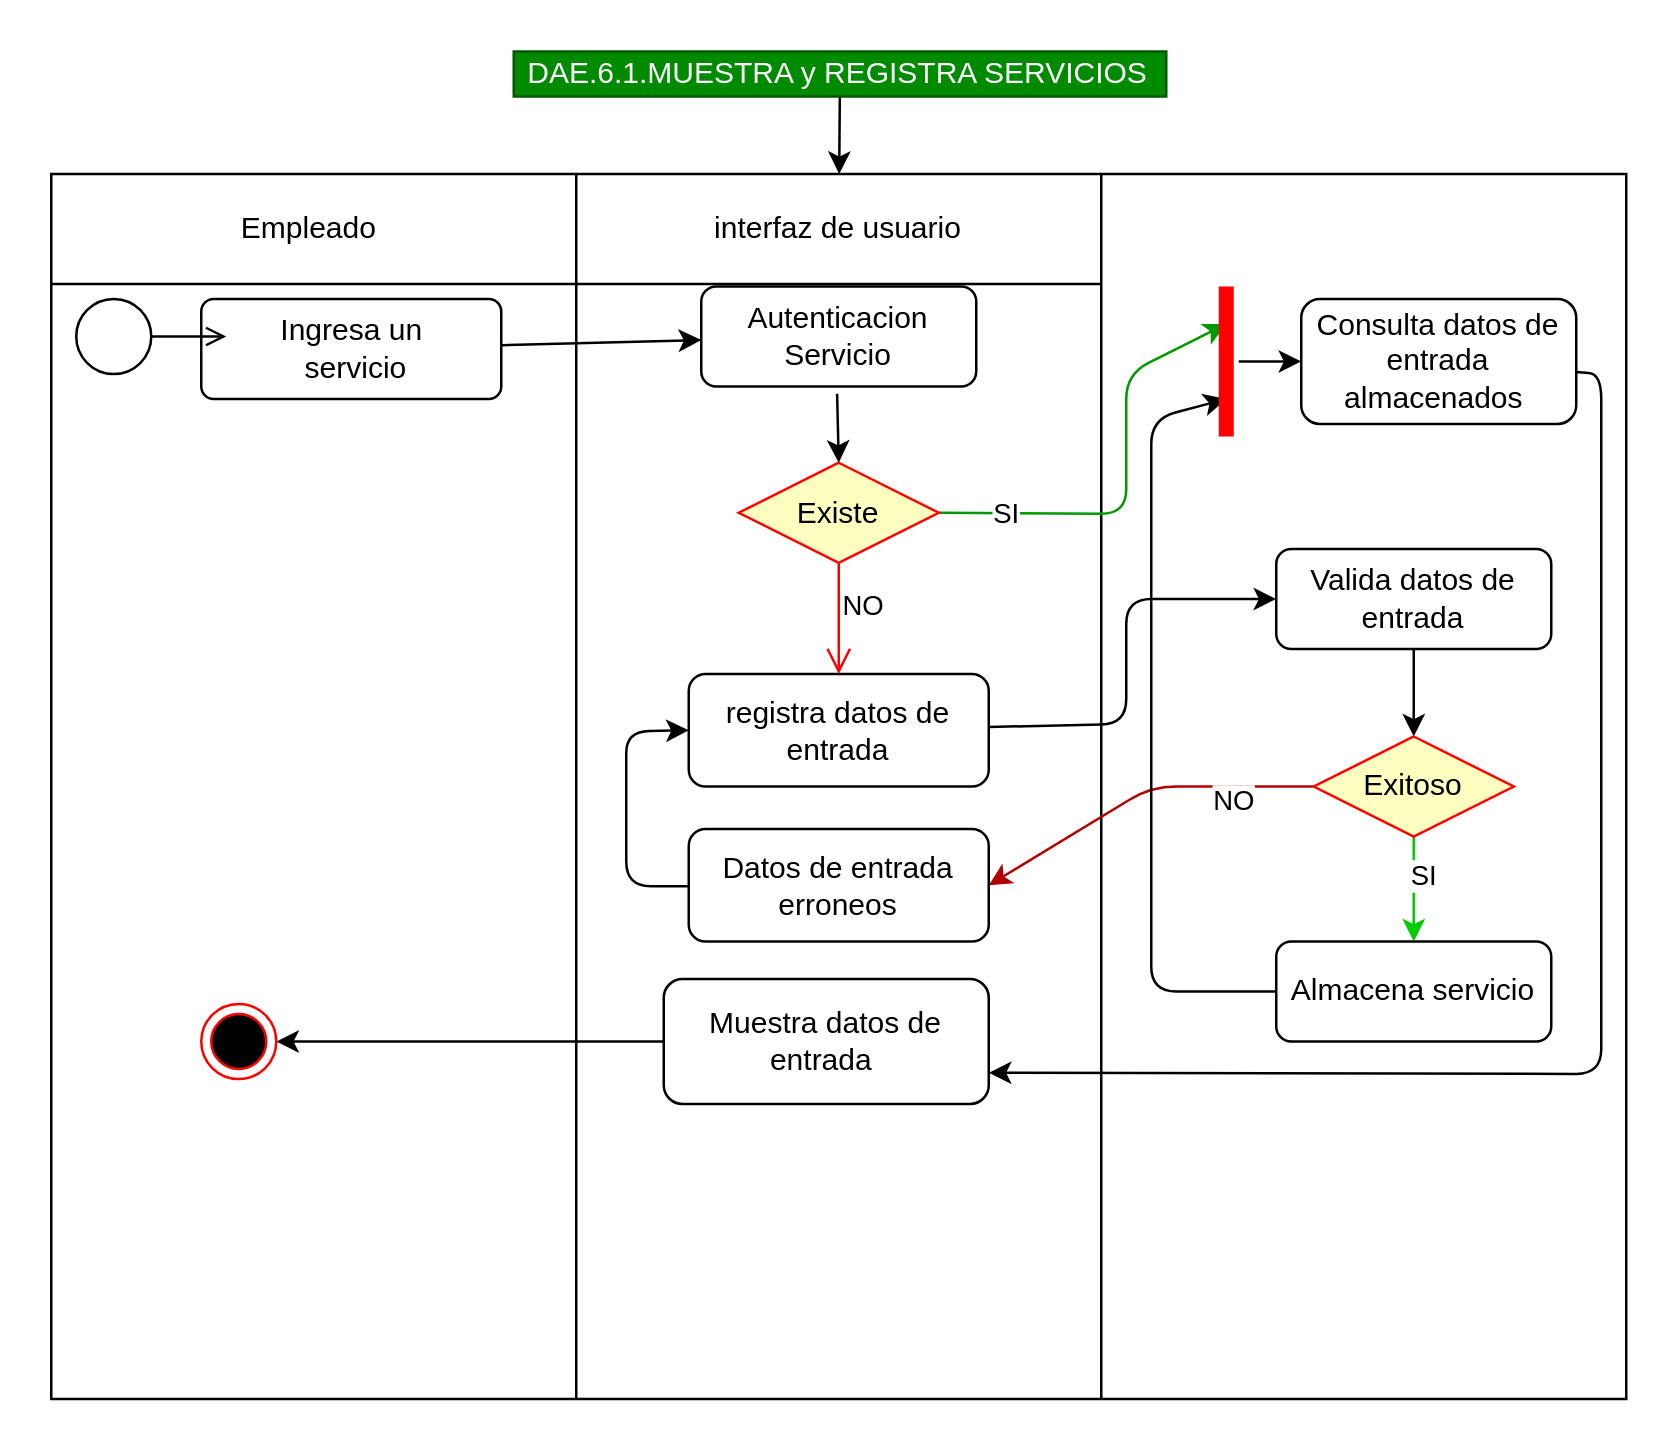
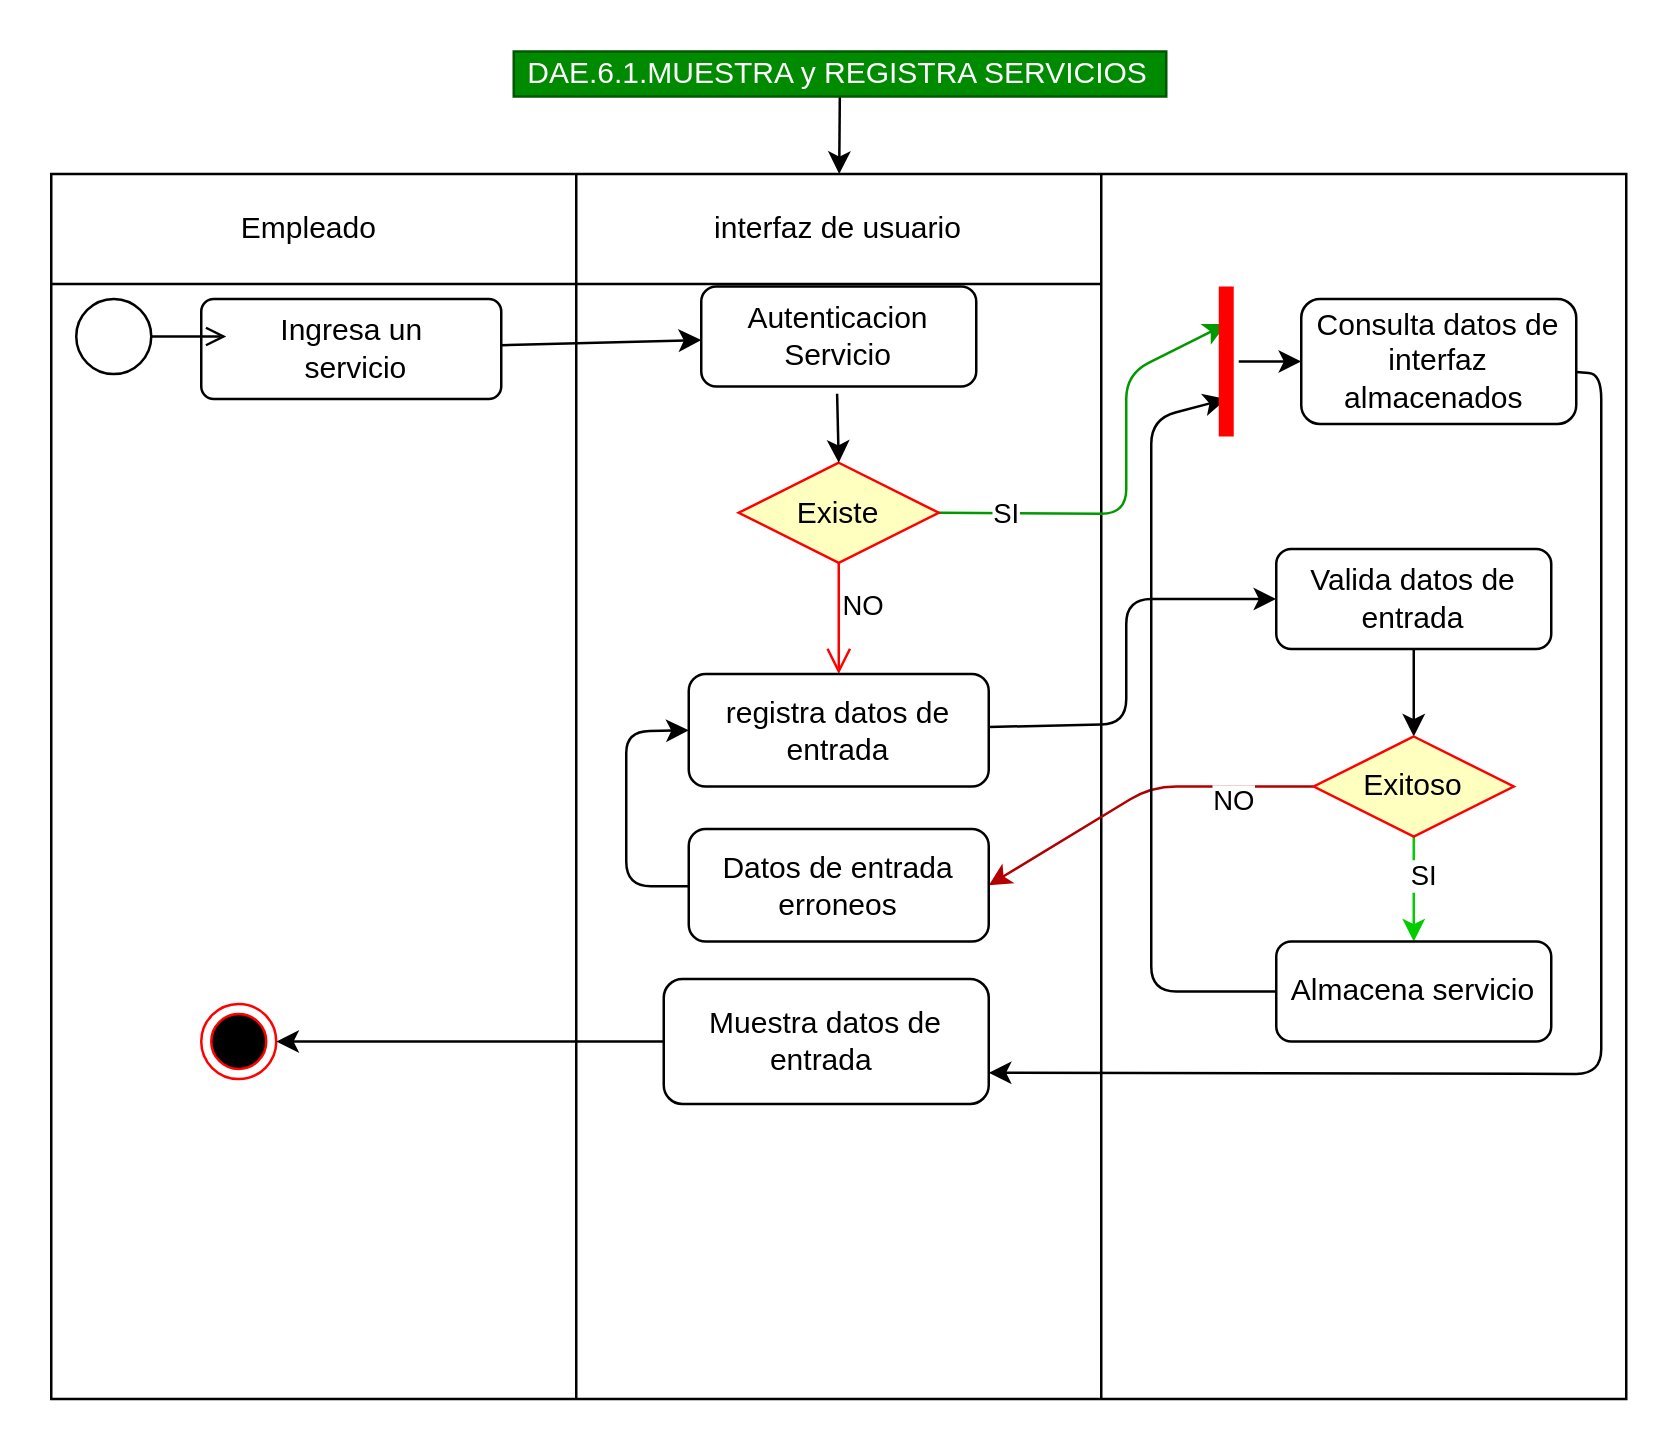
(1439, 361) -> (1439, 361)
